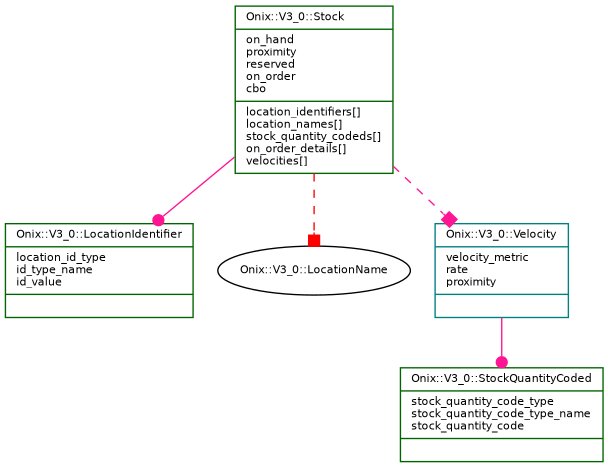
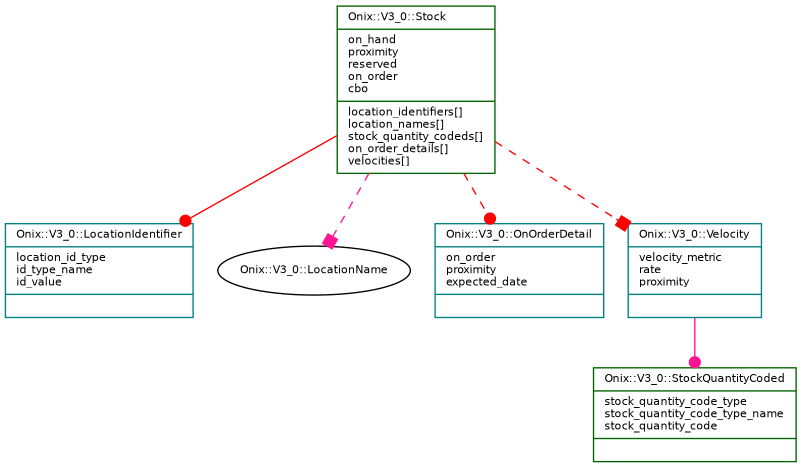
(199, 187) -> (264, 177)
(418, 190) -> (556, 180)
(314, 203) -> (352, 204)
(99, 271) -> (99, 271)
none -> (519, 271)
